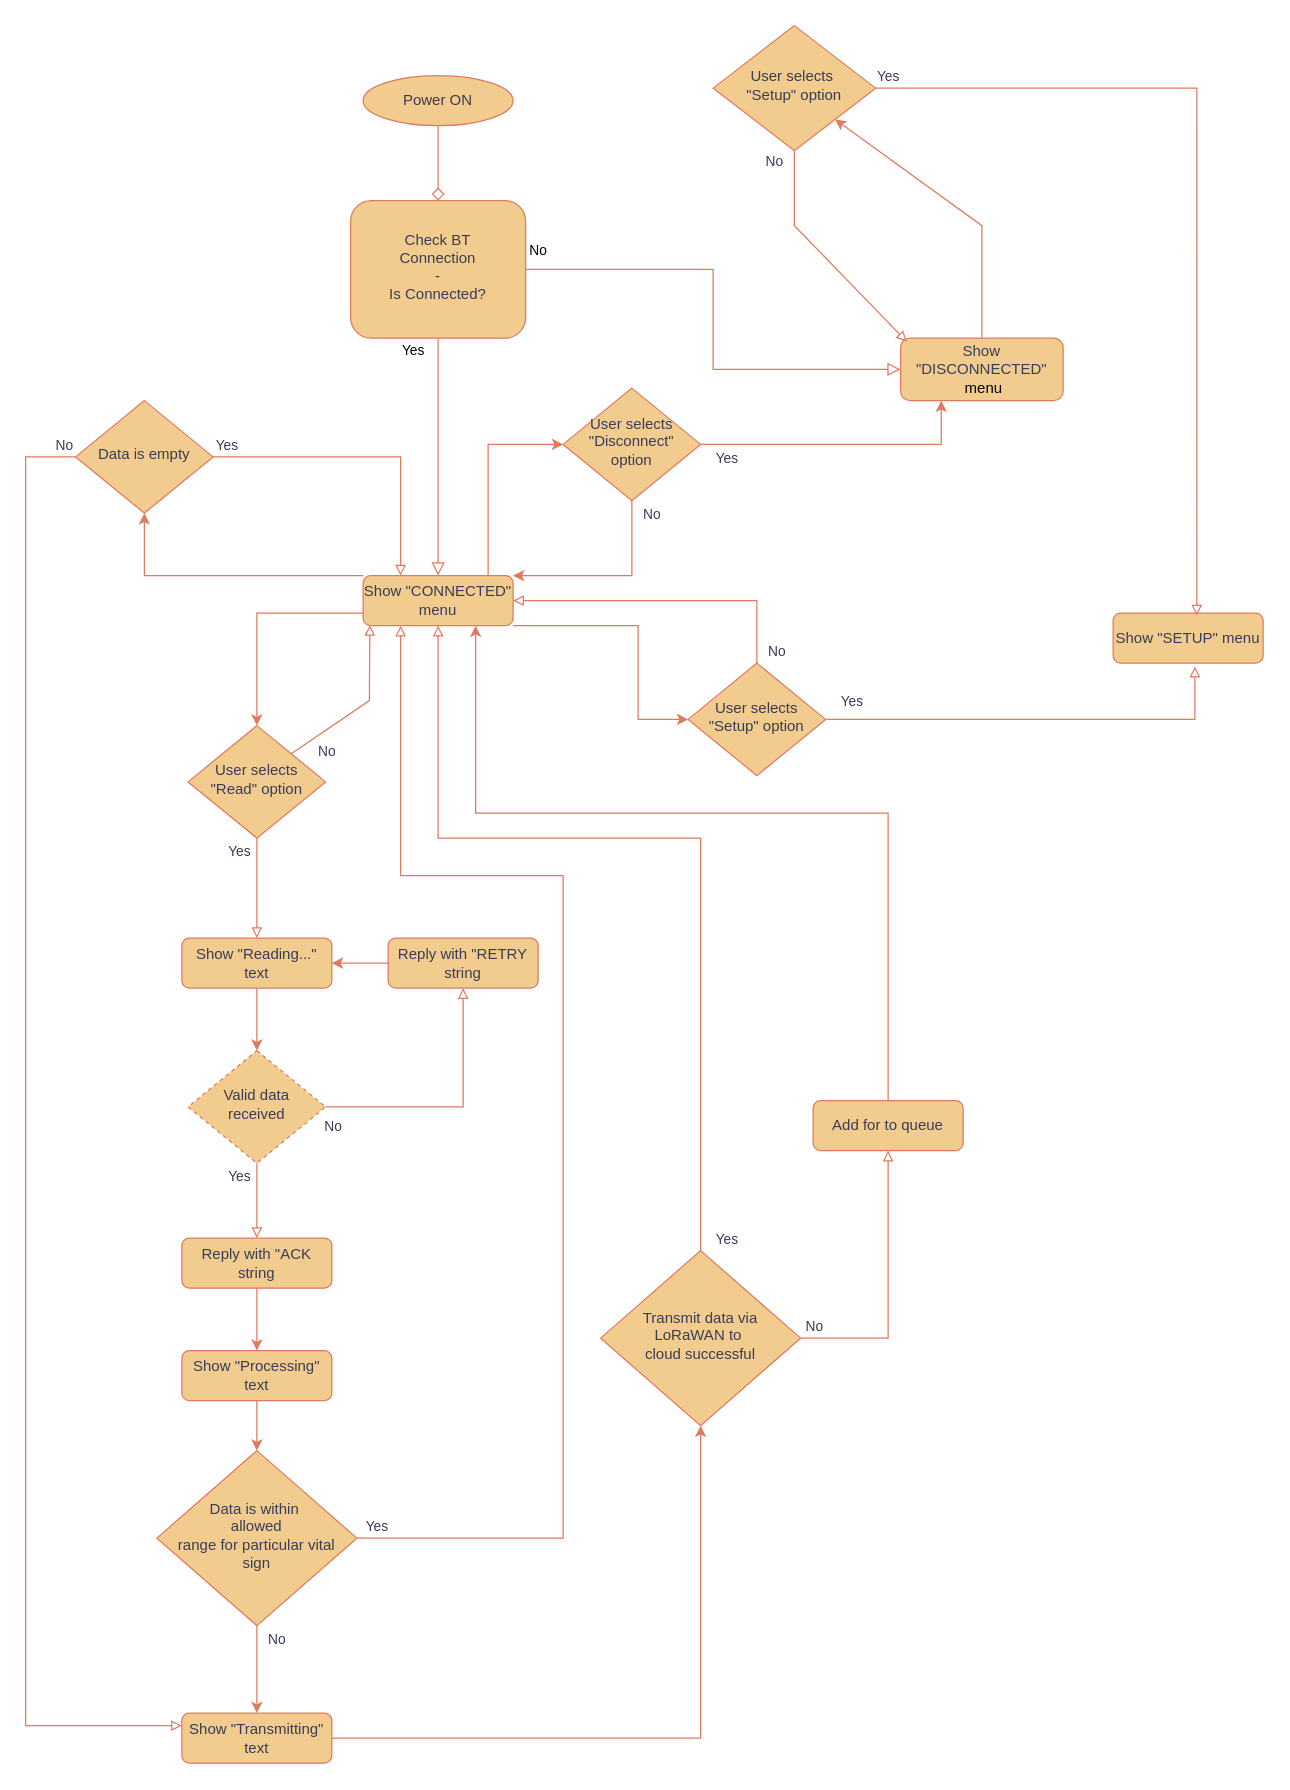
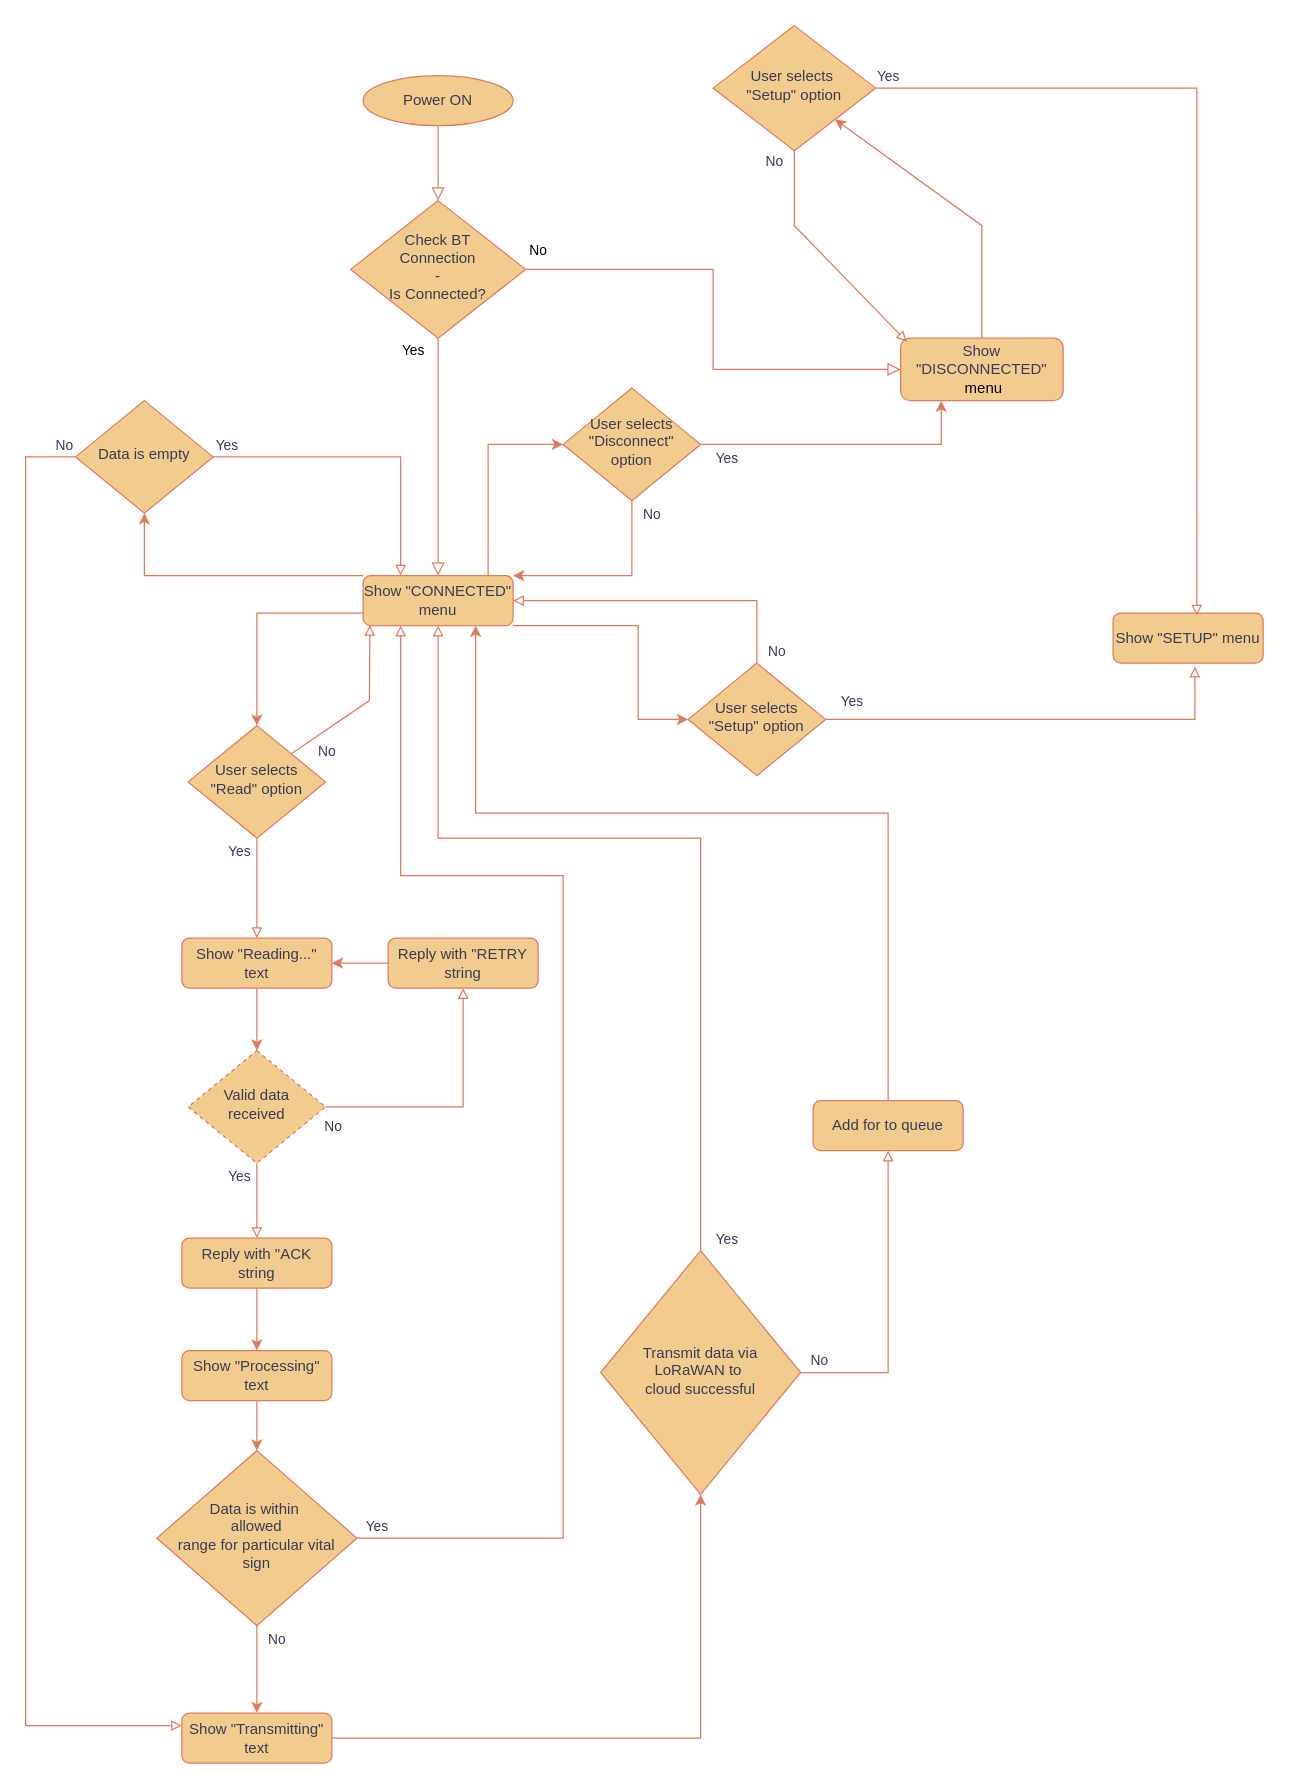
(438, 186) -> (438, 186)
(438, 269) -> (438, 269)
(701, 1338) -> (701, 1373)
